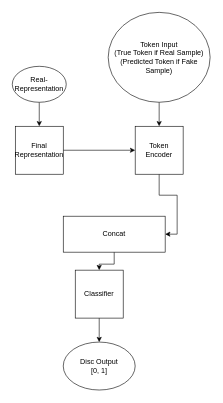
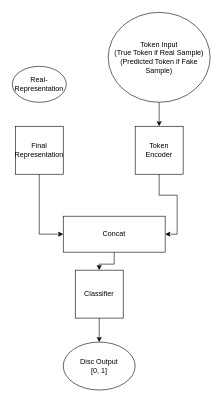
(39, 120) -> none
(129, 150) -> (39, 233)
